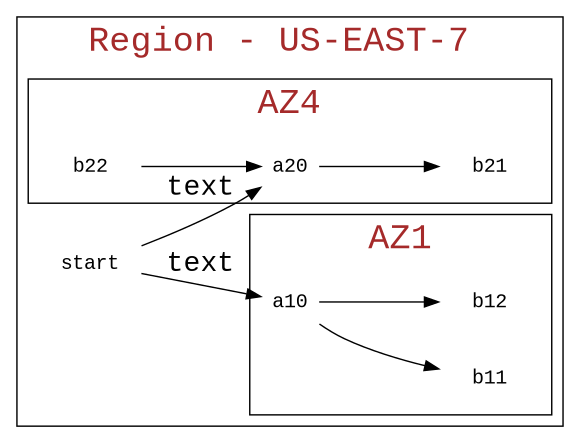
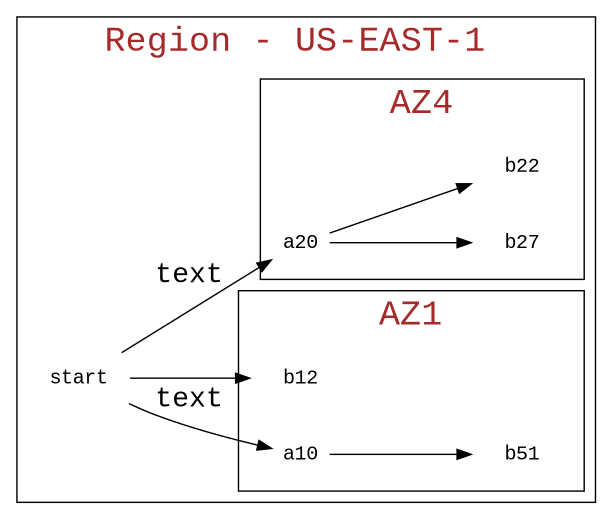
(290, 42) -> (306, 42)
(194, 167) -> (394, 211)
(490, 167) -> (522, 243)
(372, 302) -> (183, 378)
(490, 378) -> (522, 454)
